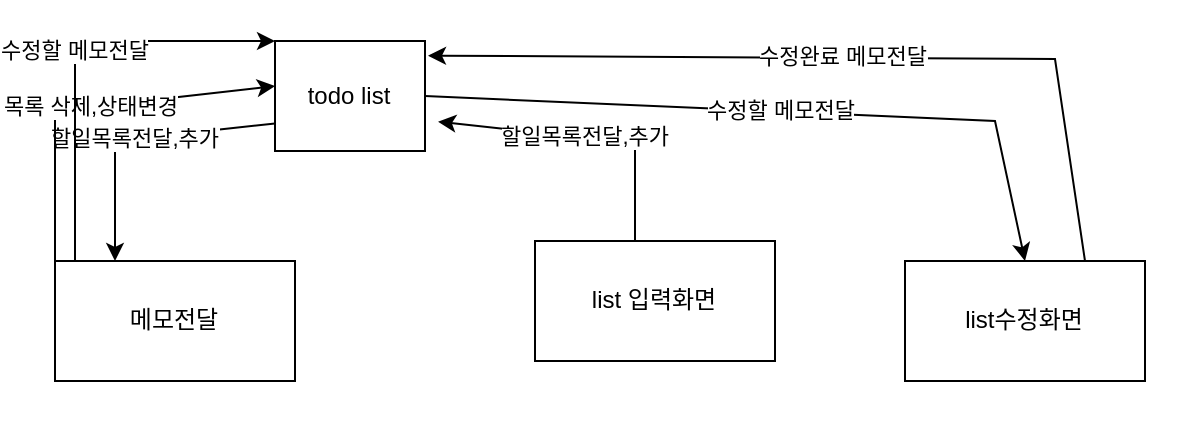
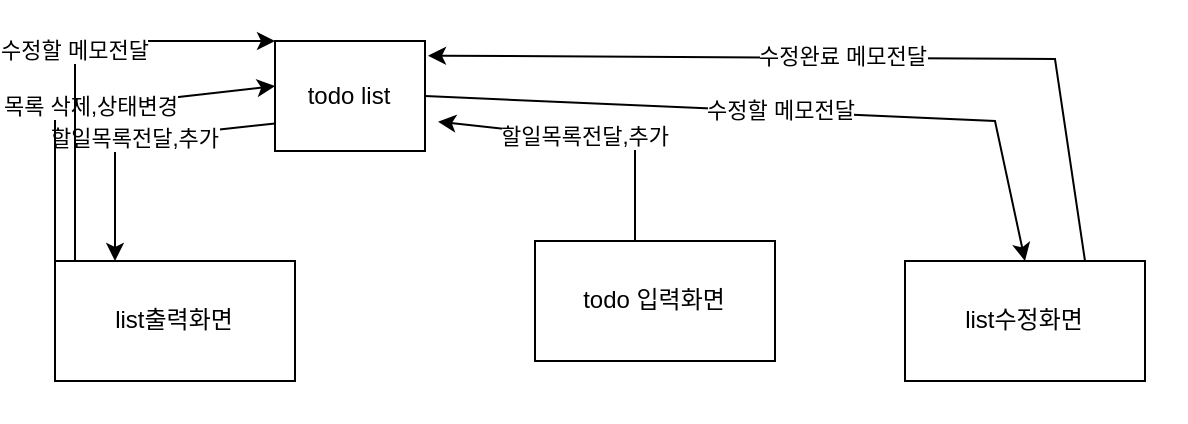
(655, 301) -> (655, 301)
(175, 321) -> (175, 321)
